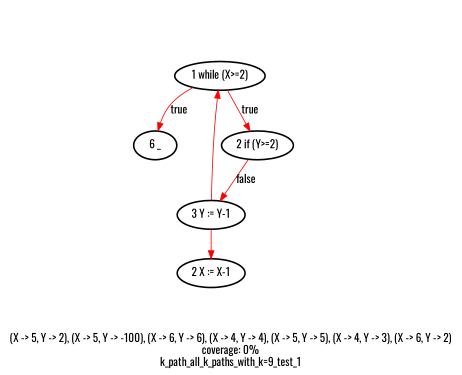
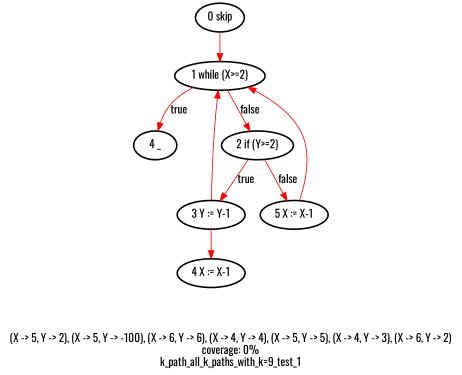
none -> (220, 18)
(250, 111) -> (250, 111)
(155, 145) -> (155, 145)
(246, 180) -> (246, 180)
none -> (294, 215)
(211, 273) -> (211, 273)
